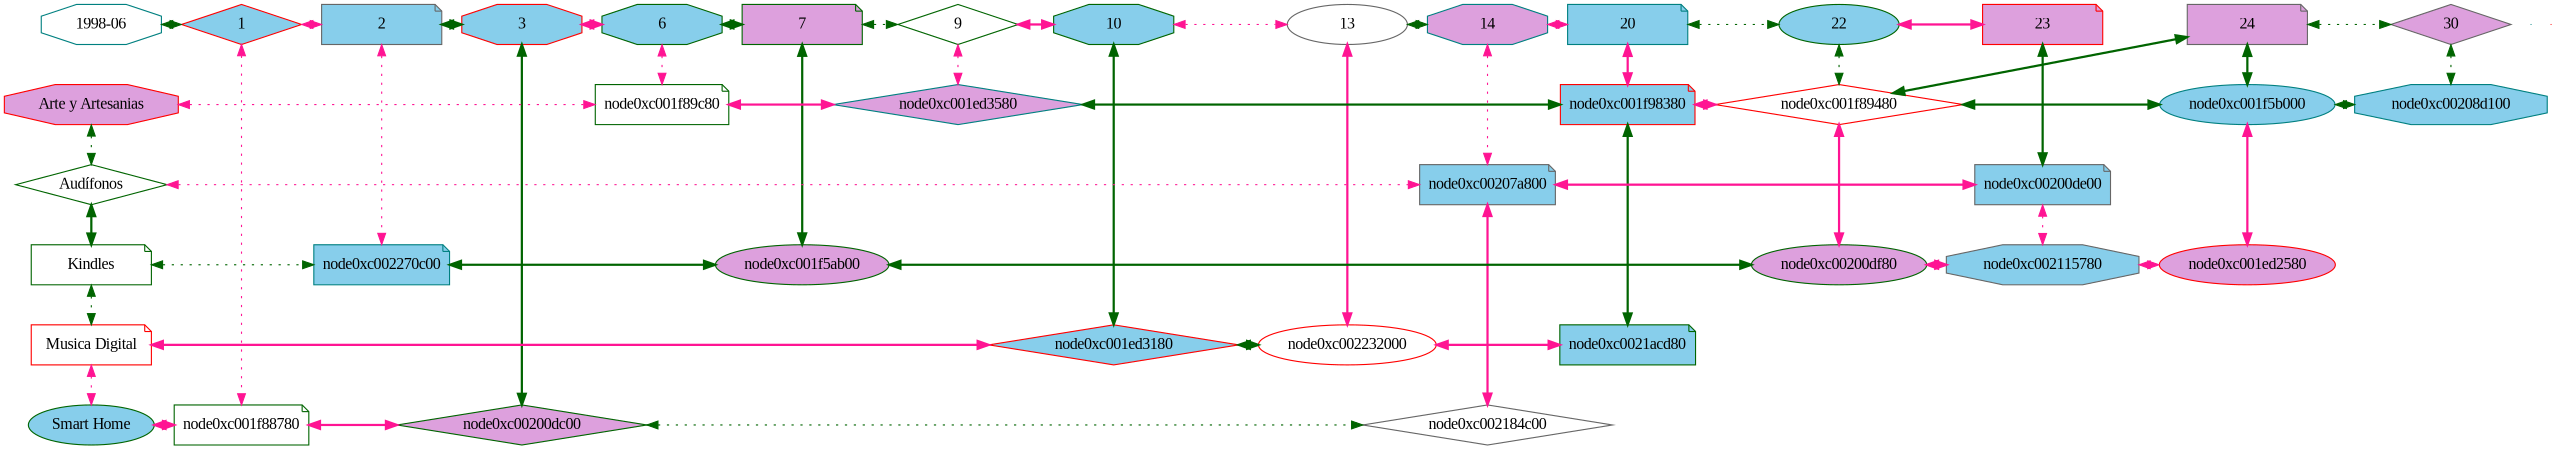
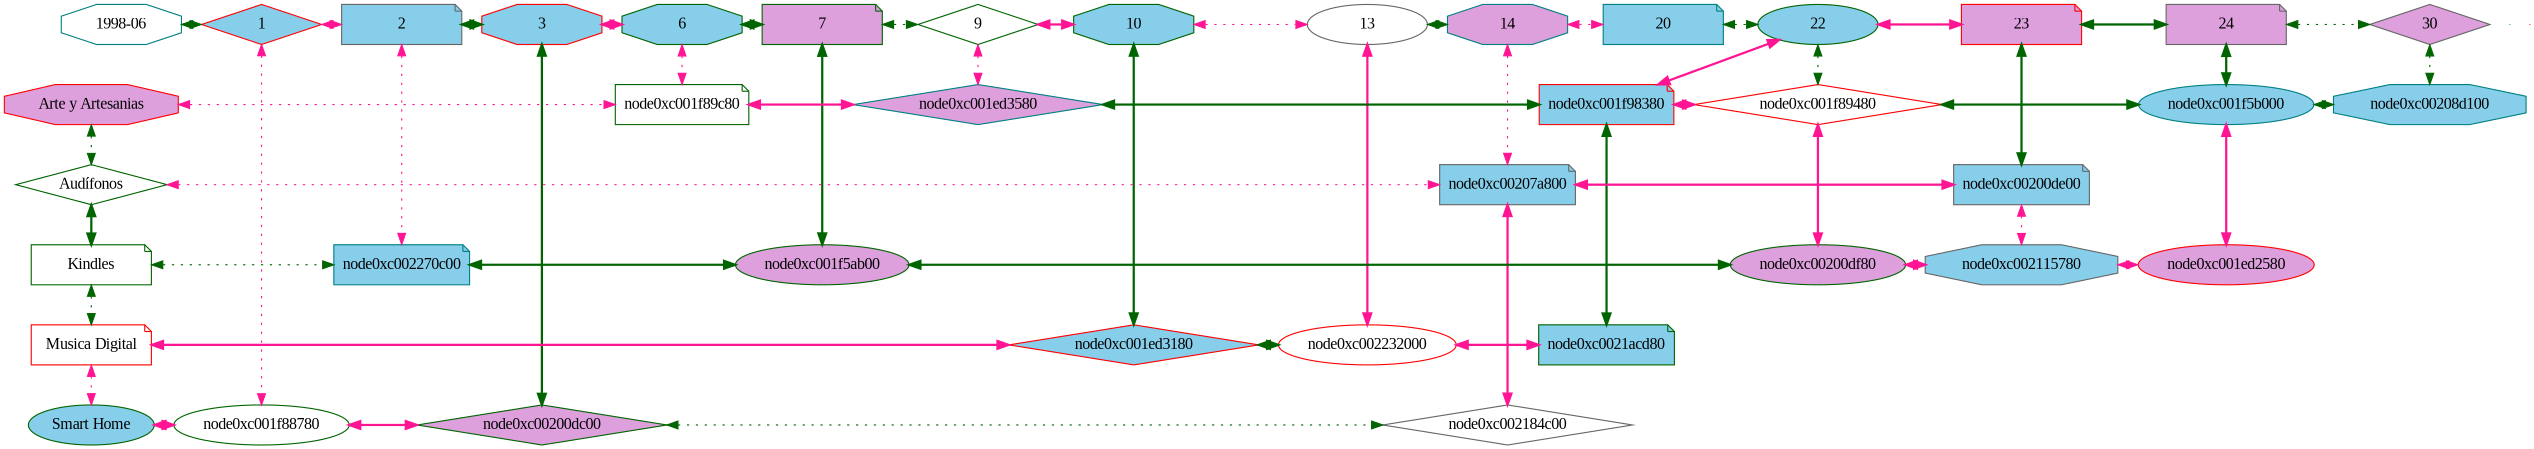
(1628, 64) -> (1719, 62)
(2033, 66) -> (2124, 24)
(242, 425) -> (262, 425)
